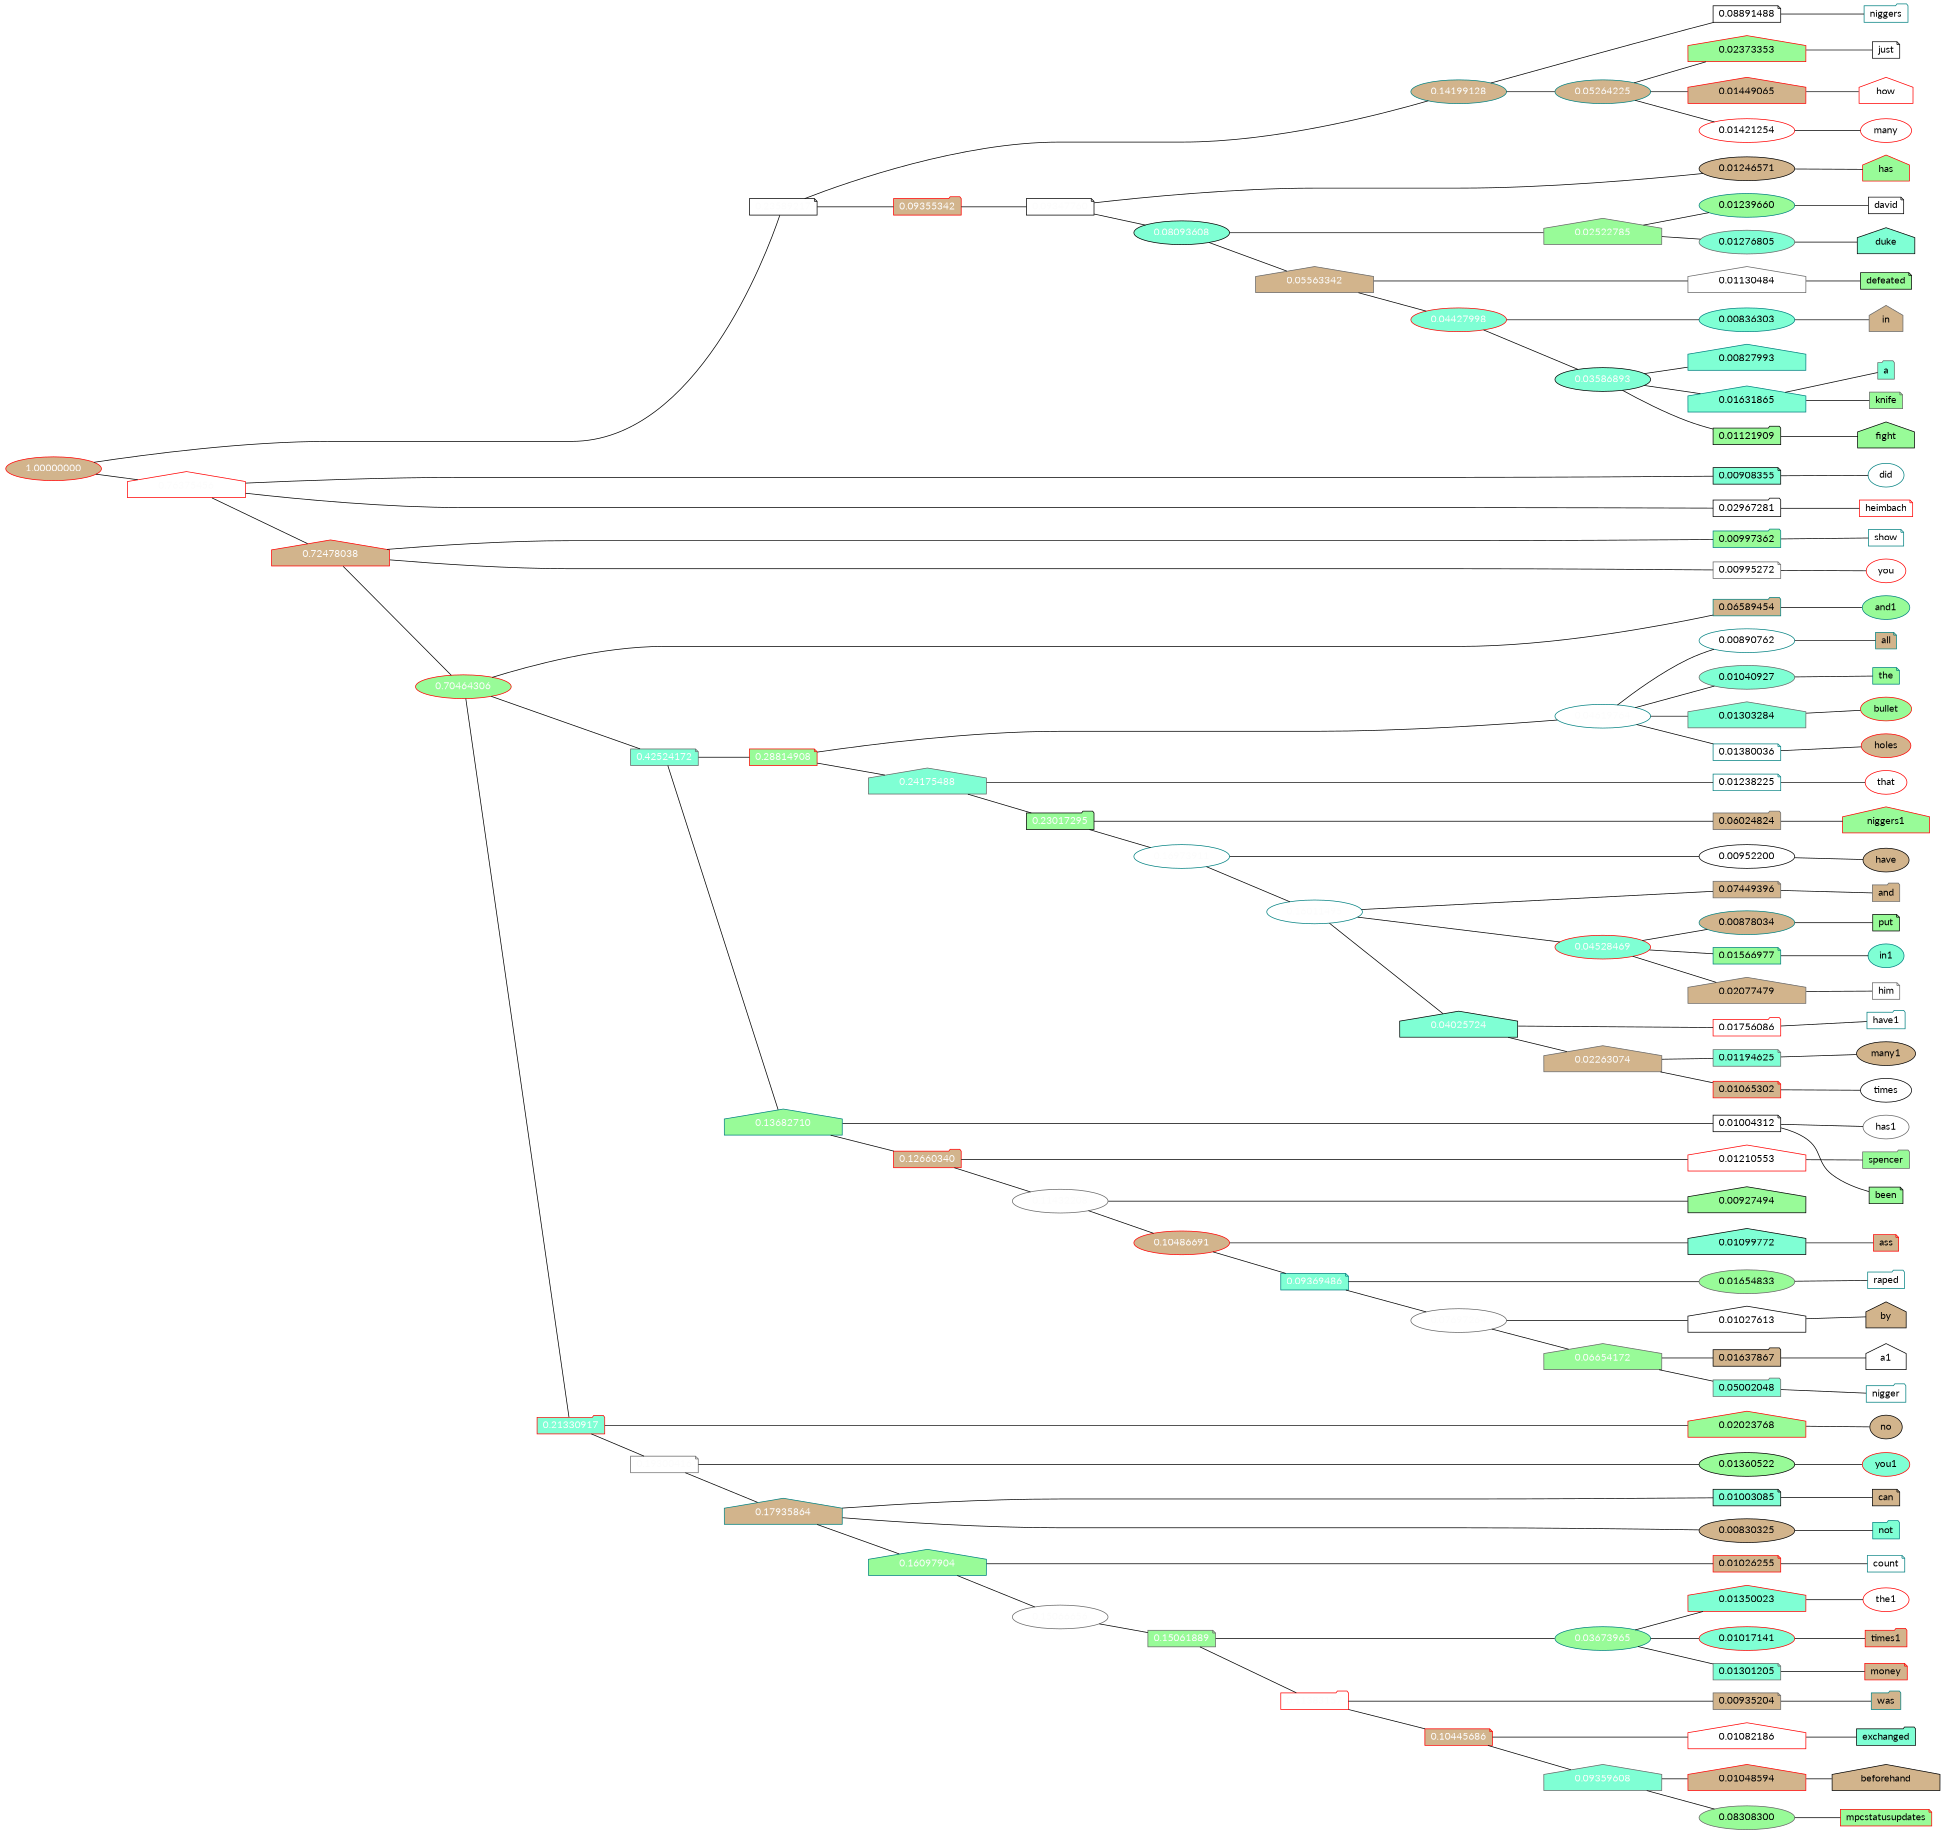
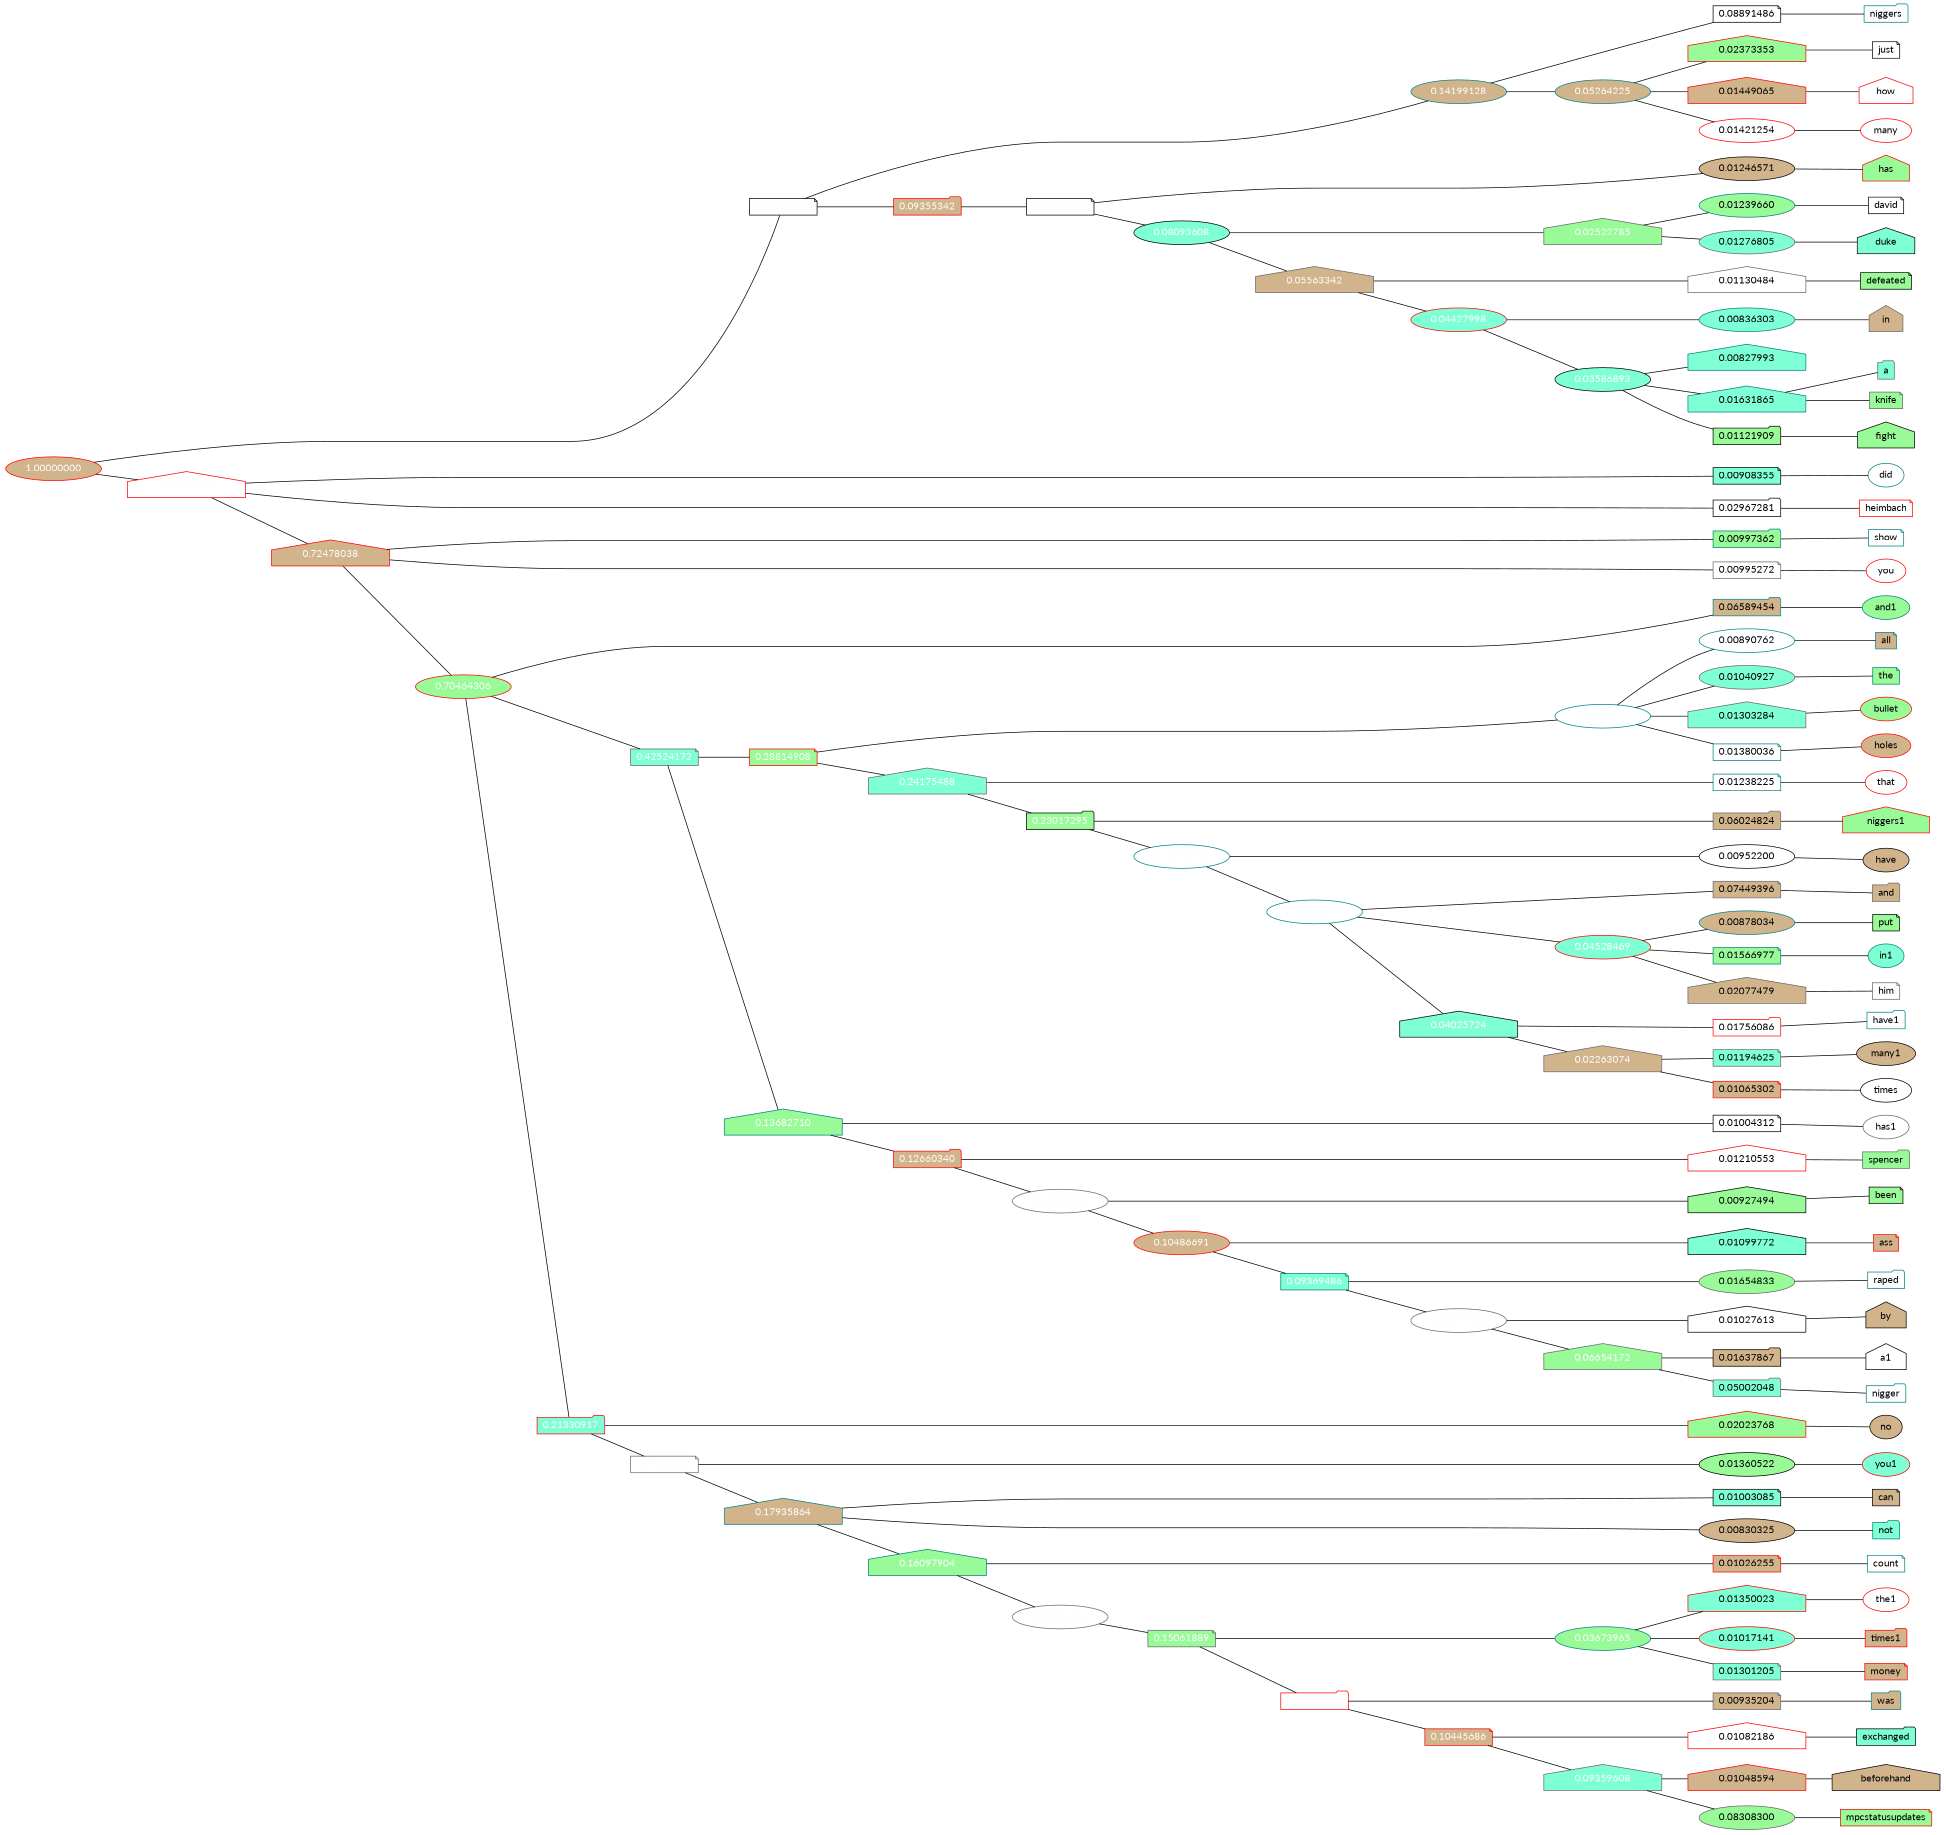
(1747, 14) -> (1747, 14)
(1823, 1165) -> (1838, 1197)
